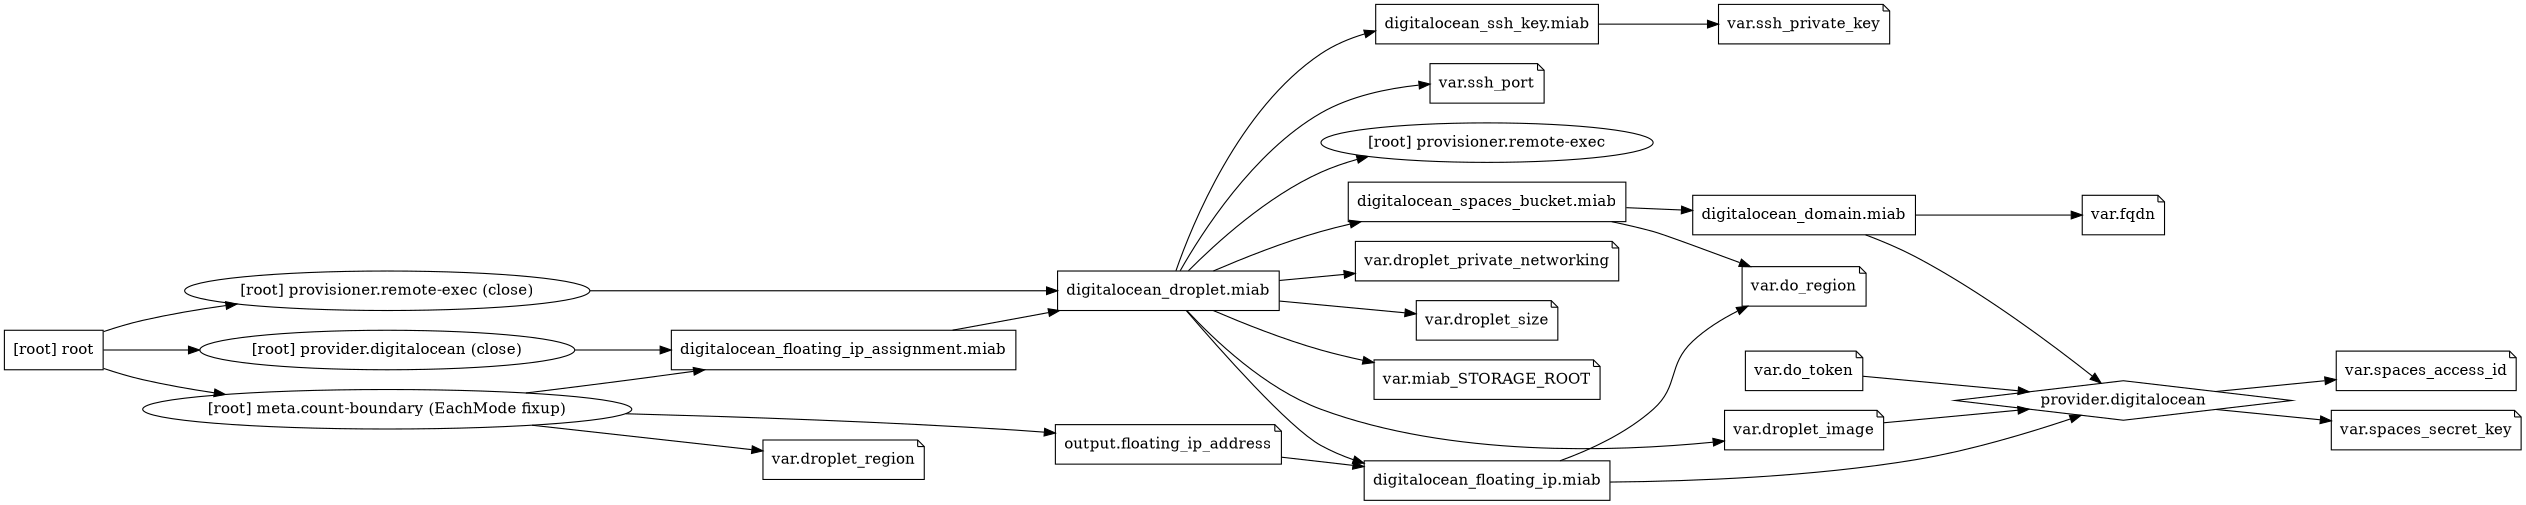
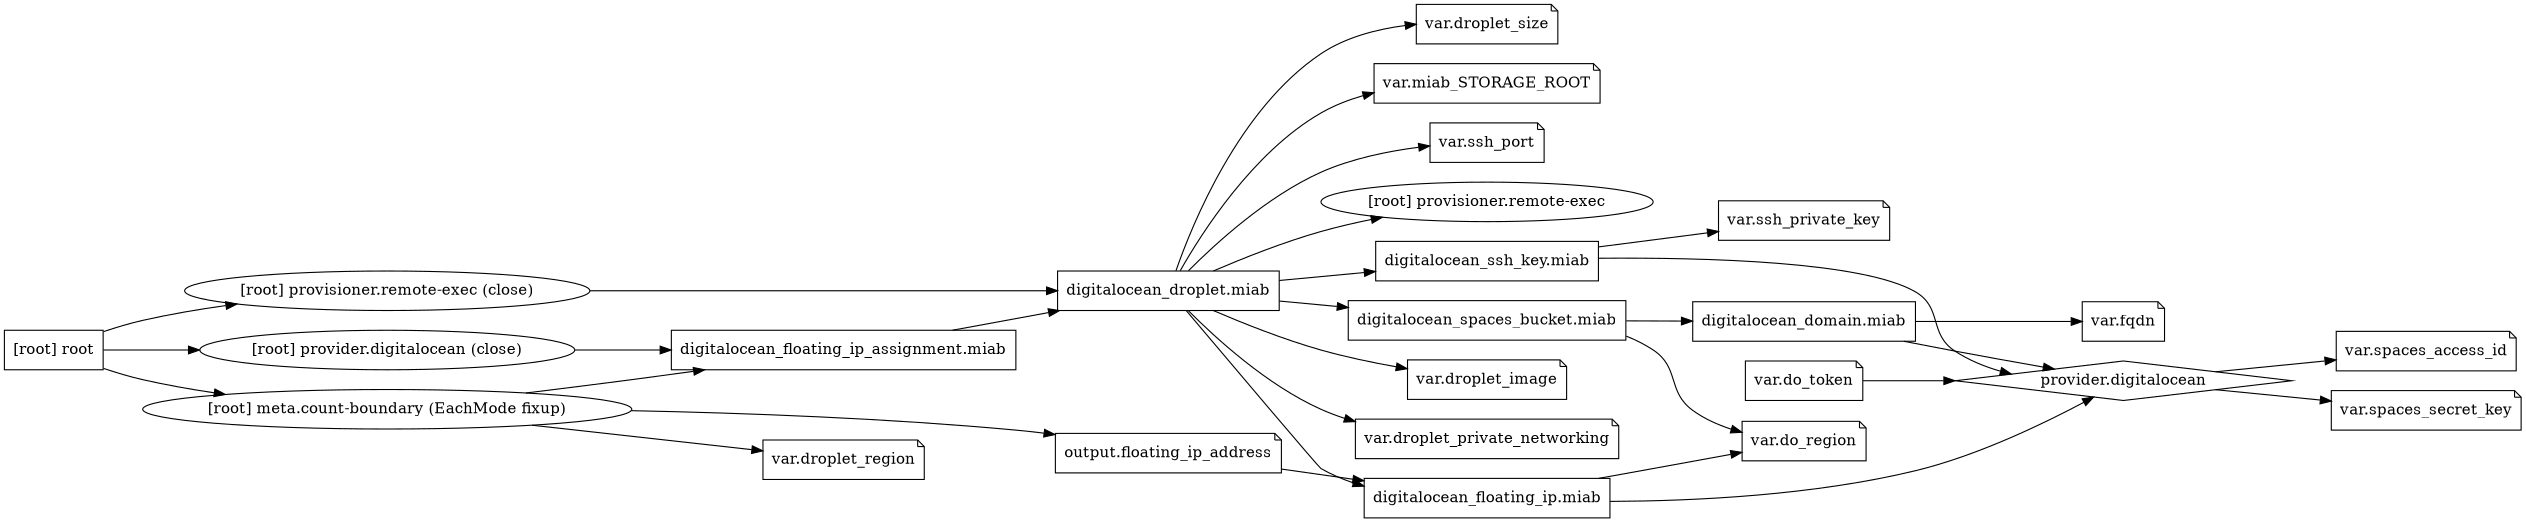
(1951, 416) -> (1820, 268)
